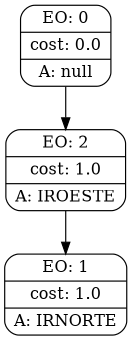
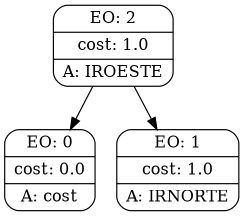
(66, 72) -> (50, 197)
(66, 102) -> (84, 103)
